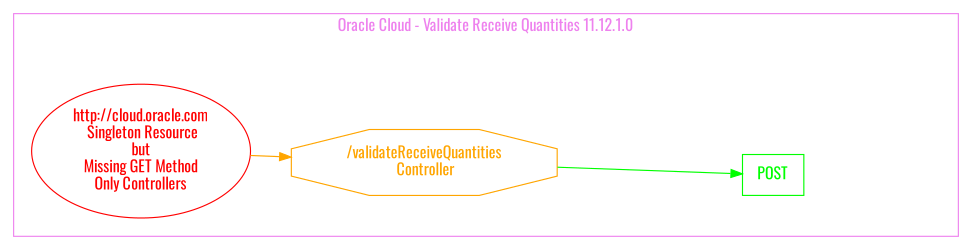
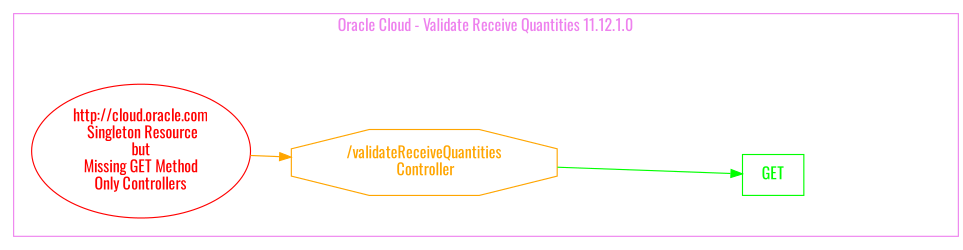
(773, 175) -> (773, 175)
